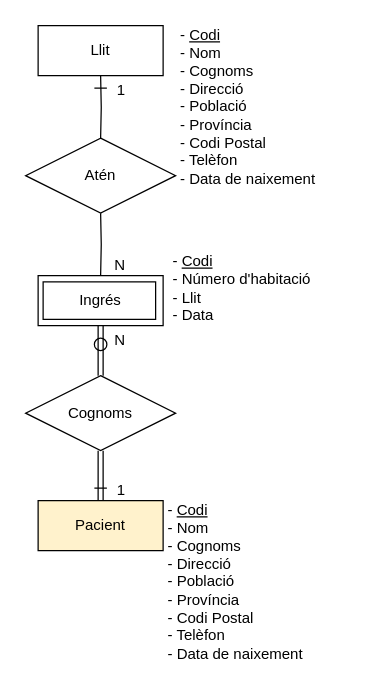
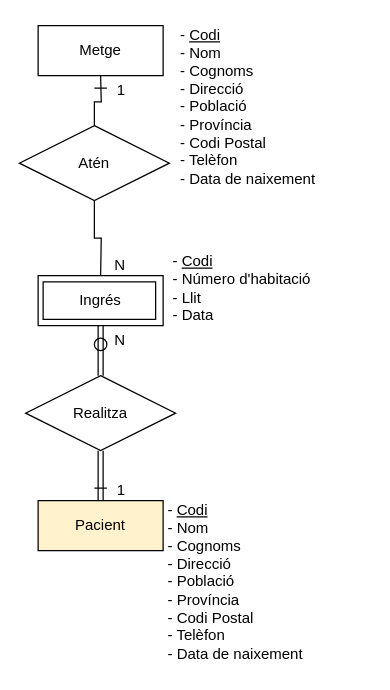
(101, 51) -> (101, 51)
(101, 176) -> (94, 163)
(101, 413) -> (101, 413)
